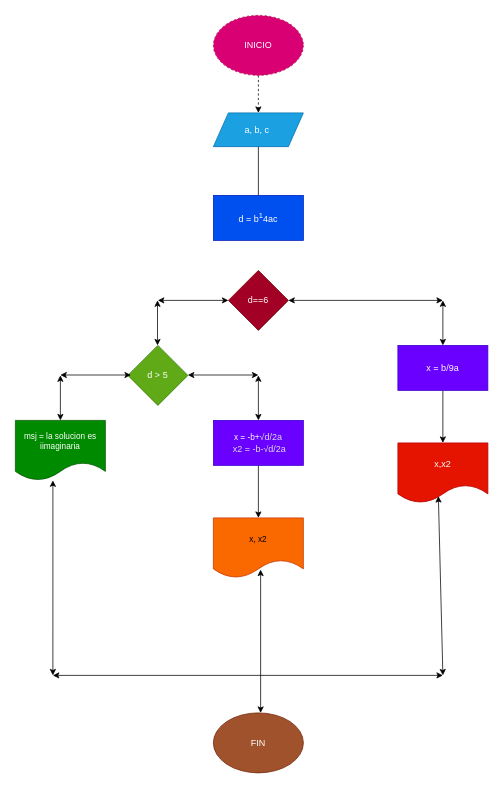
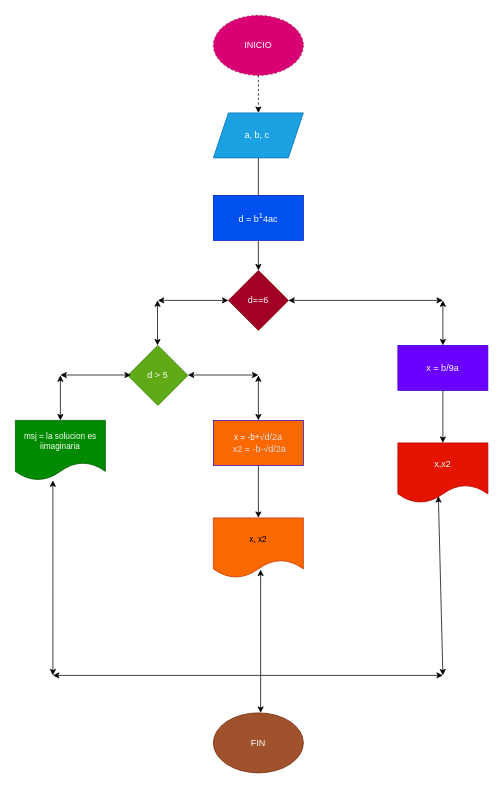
(258, 130) -> (258, 135)
none -> (258, 252)
(258, 443) -> (258, 443)
